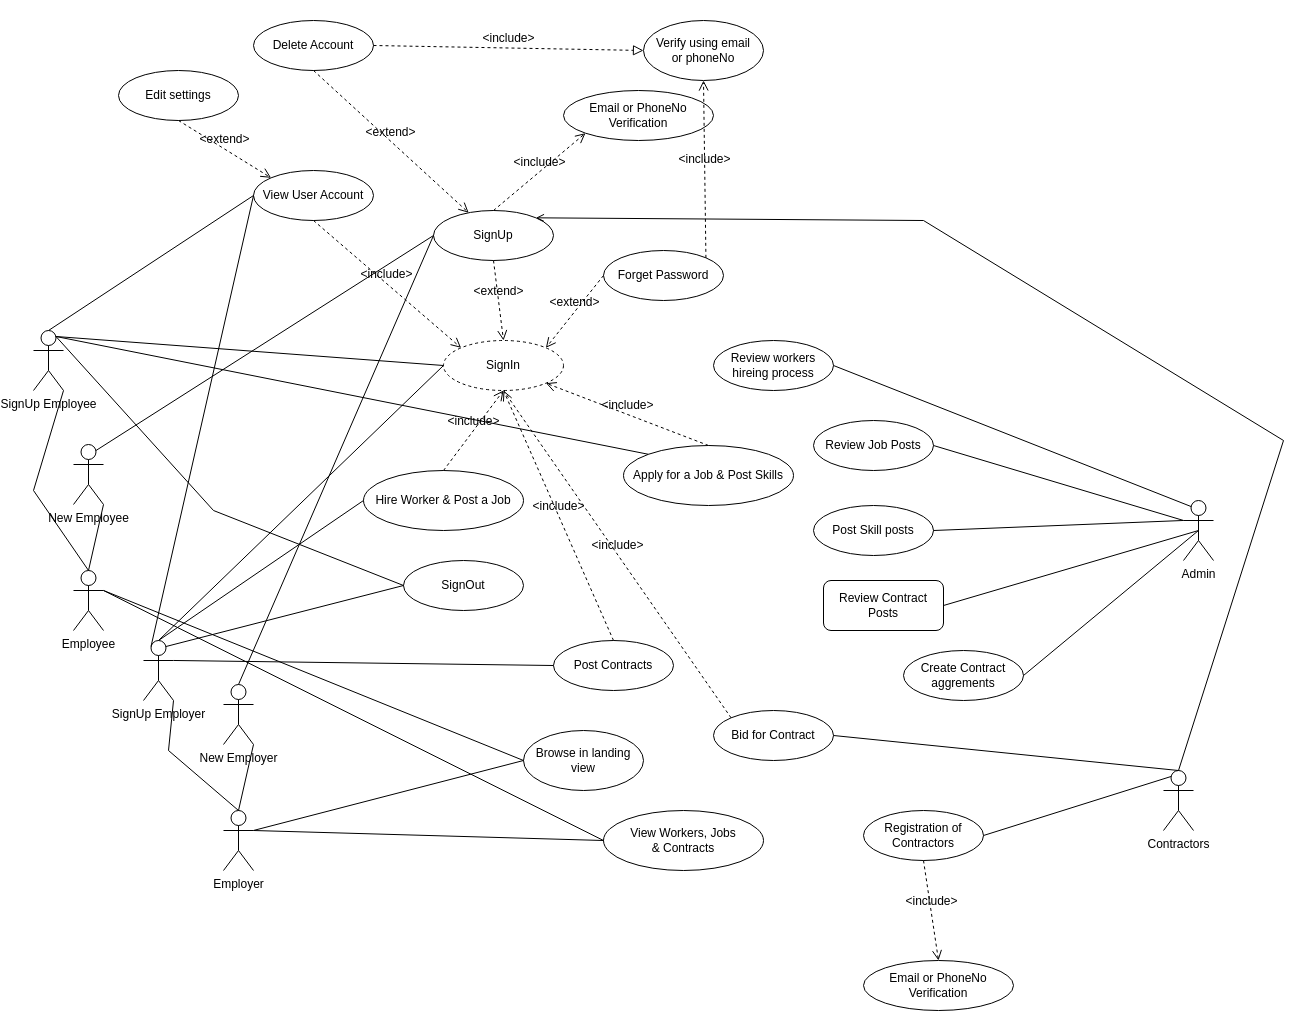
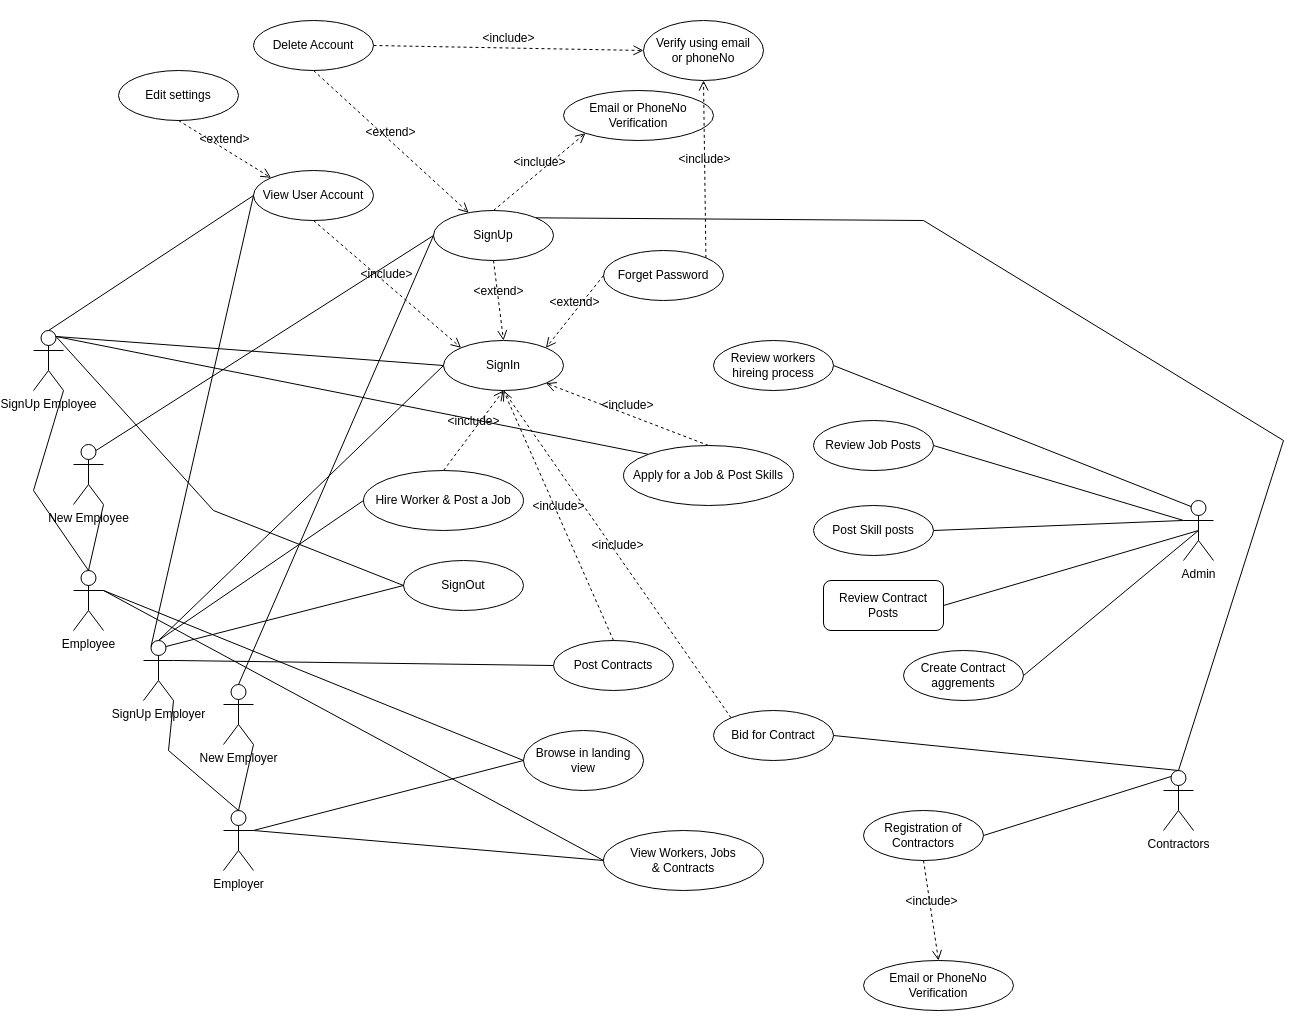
(632, 50) -> (636, 50)
(541, 218) -> (541, 218)
(504, 366) -> (504, 366)
(684, 841) -> (684, 861)
